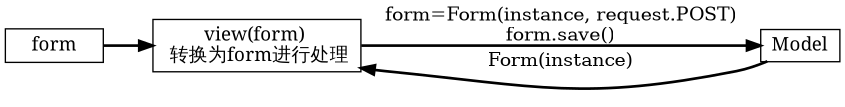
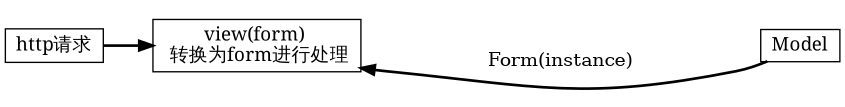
(54, 46) -> (54, 46)
(554, 46) -> none
